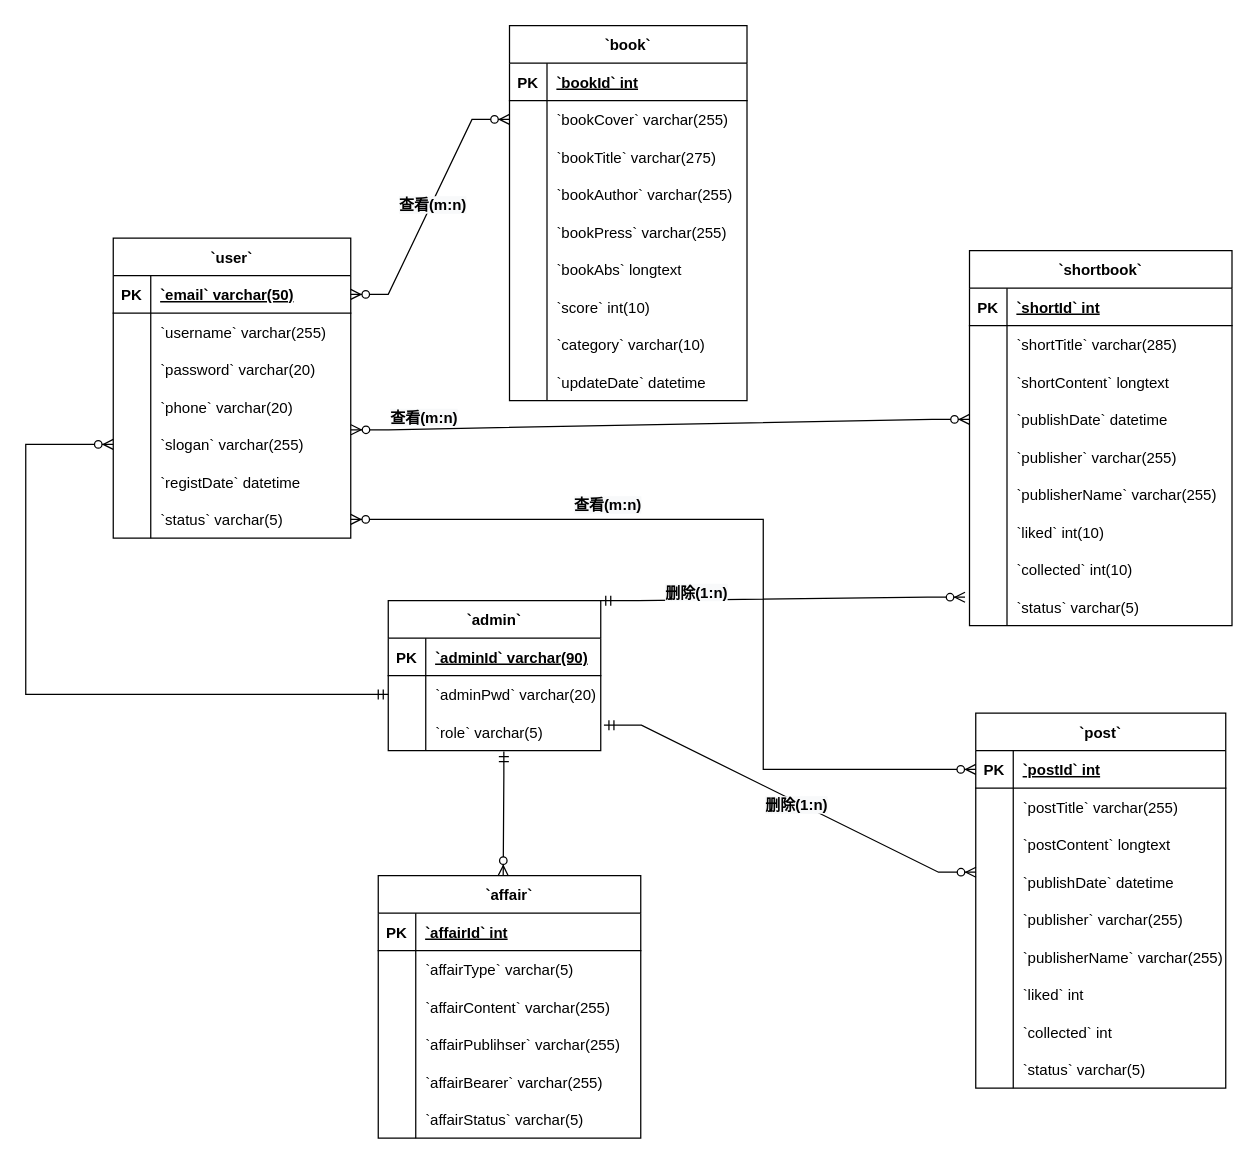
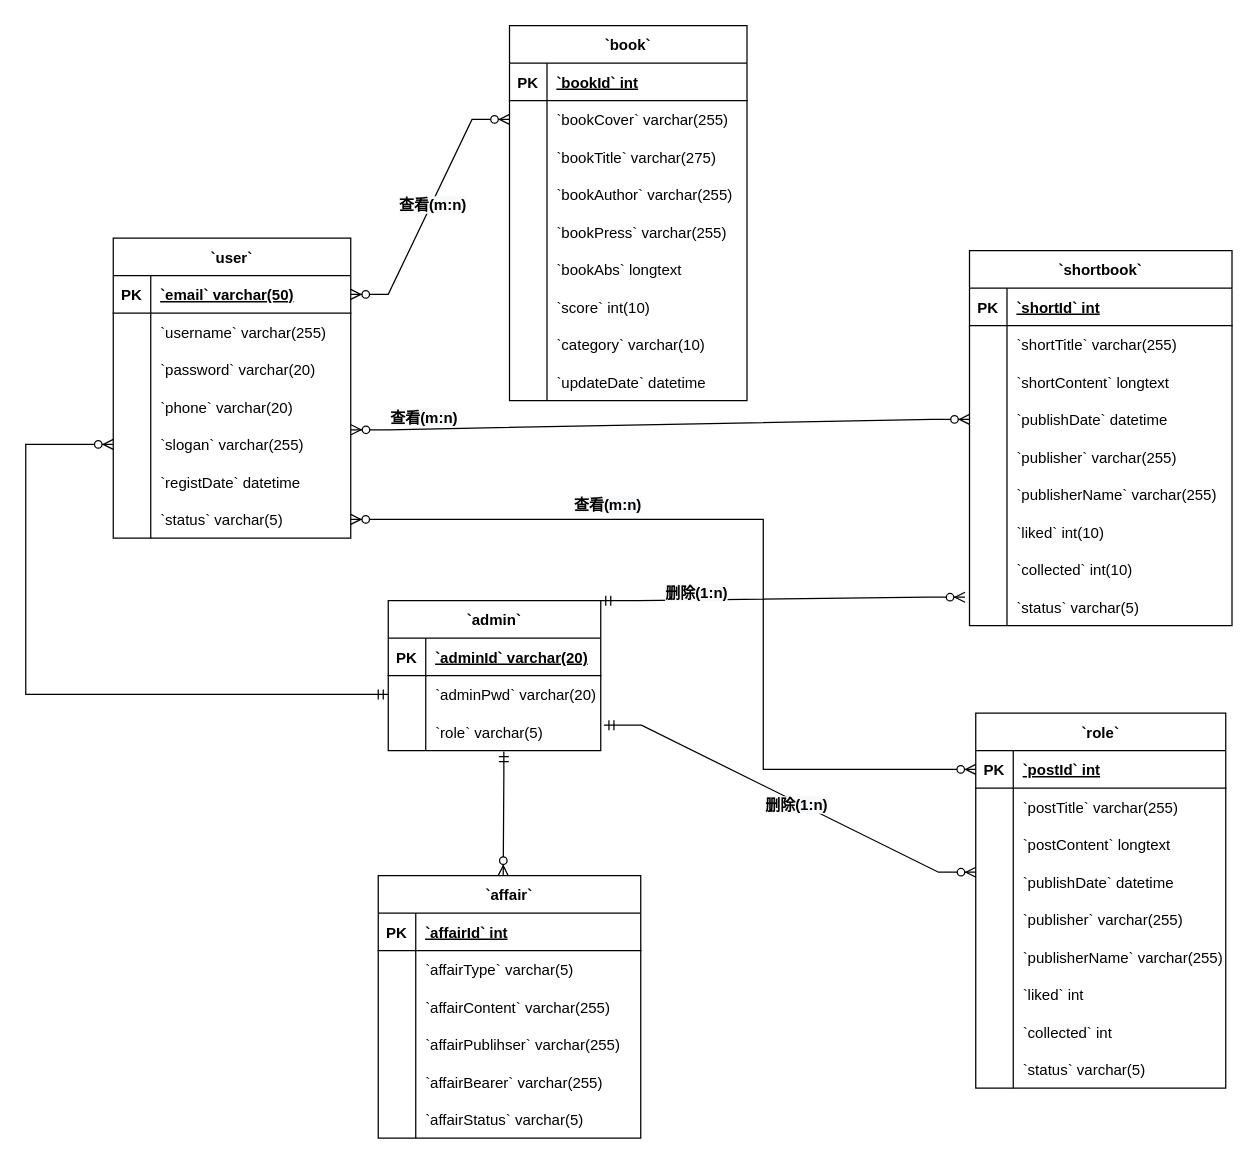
(1115, 345) -> (1115, 345)
(519, 658) -> (519, 658)
(1100, 733) -> (1100, 733)
